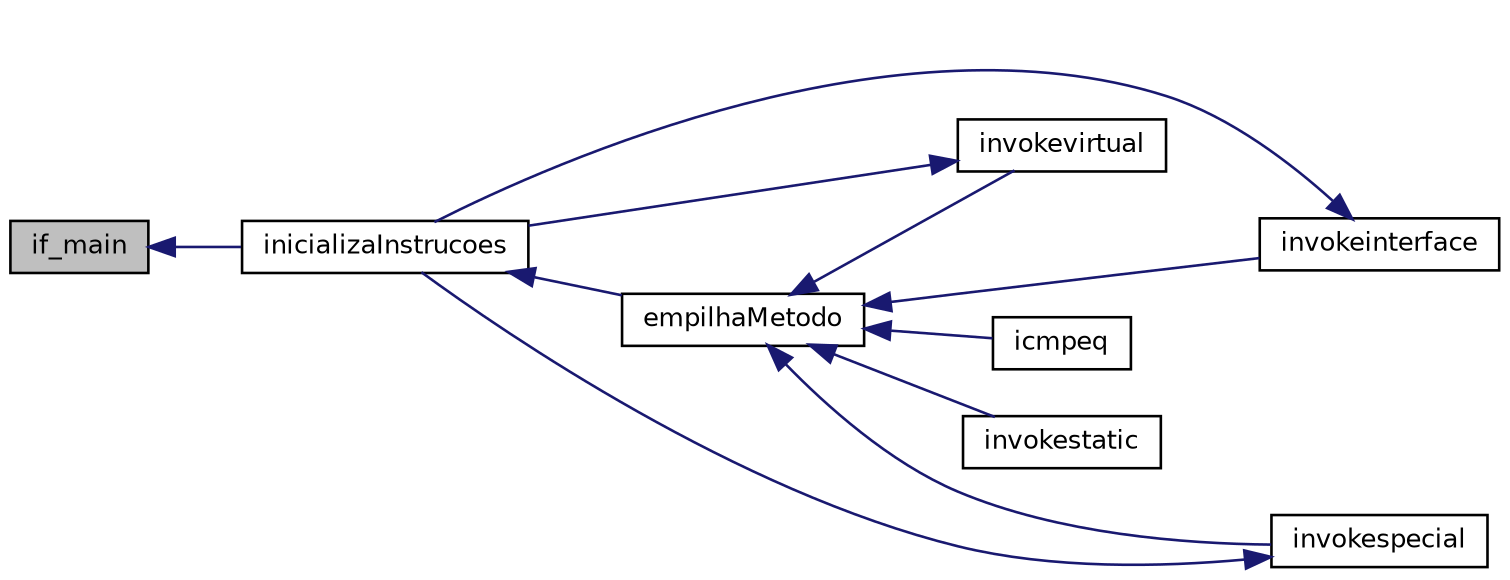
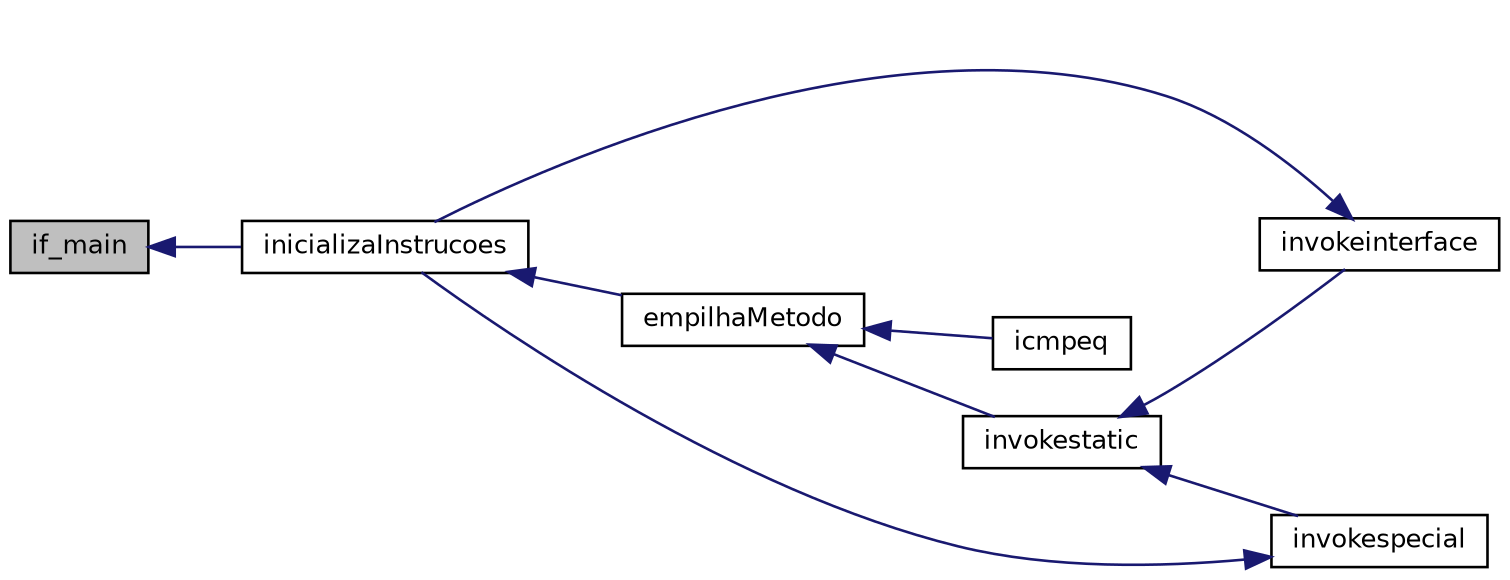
(1062, 145) -> none
(1075, 280) -> (1247, 341)
(1007, 509) -> (1233, 496)
